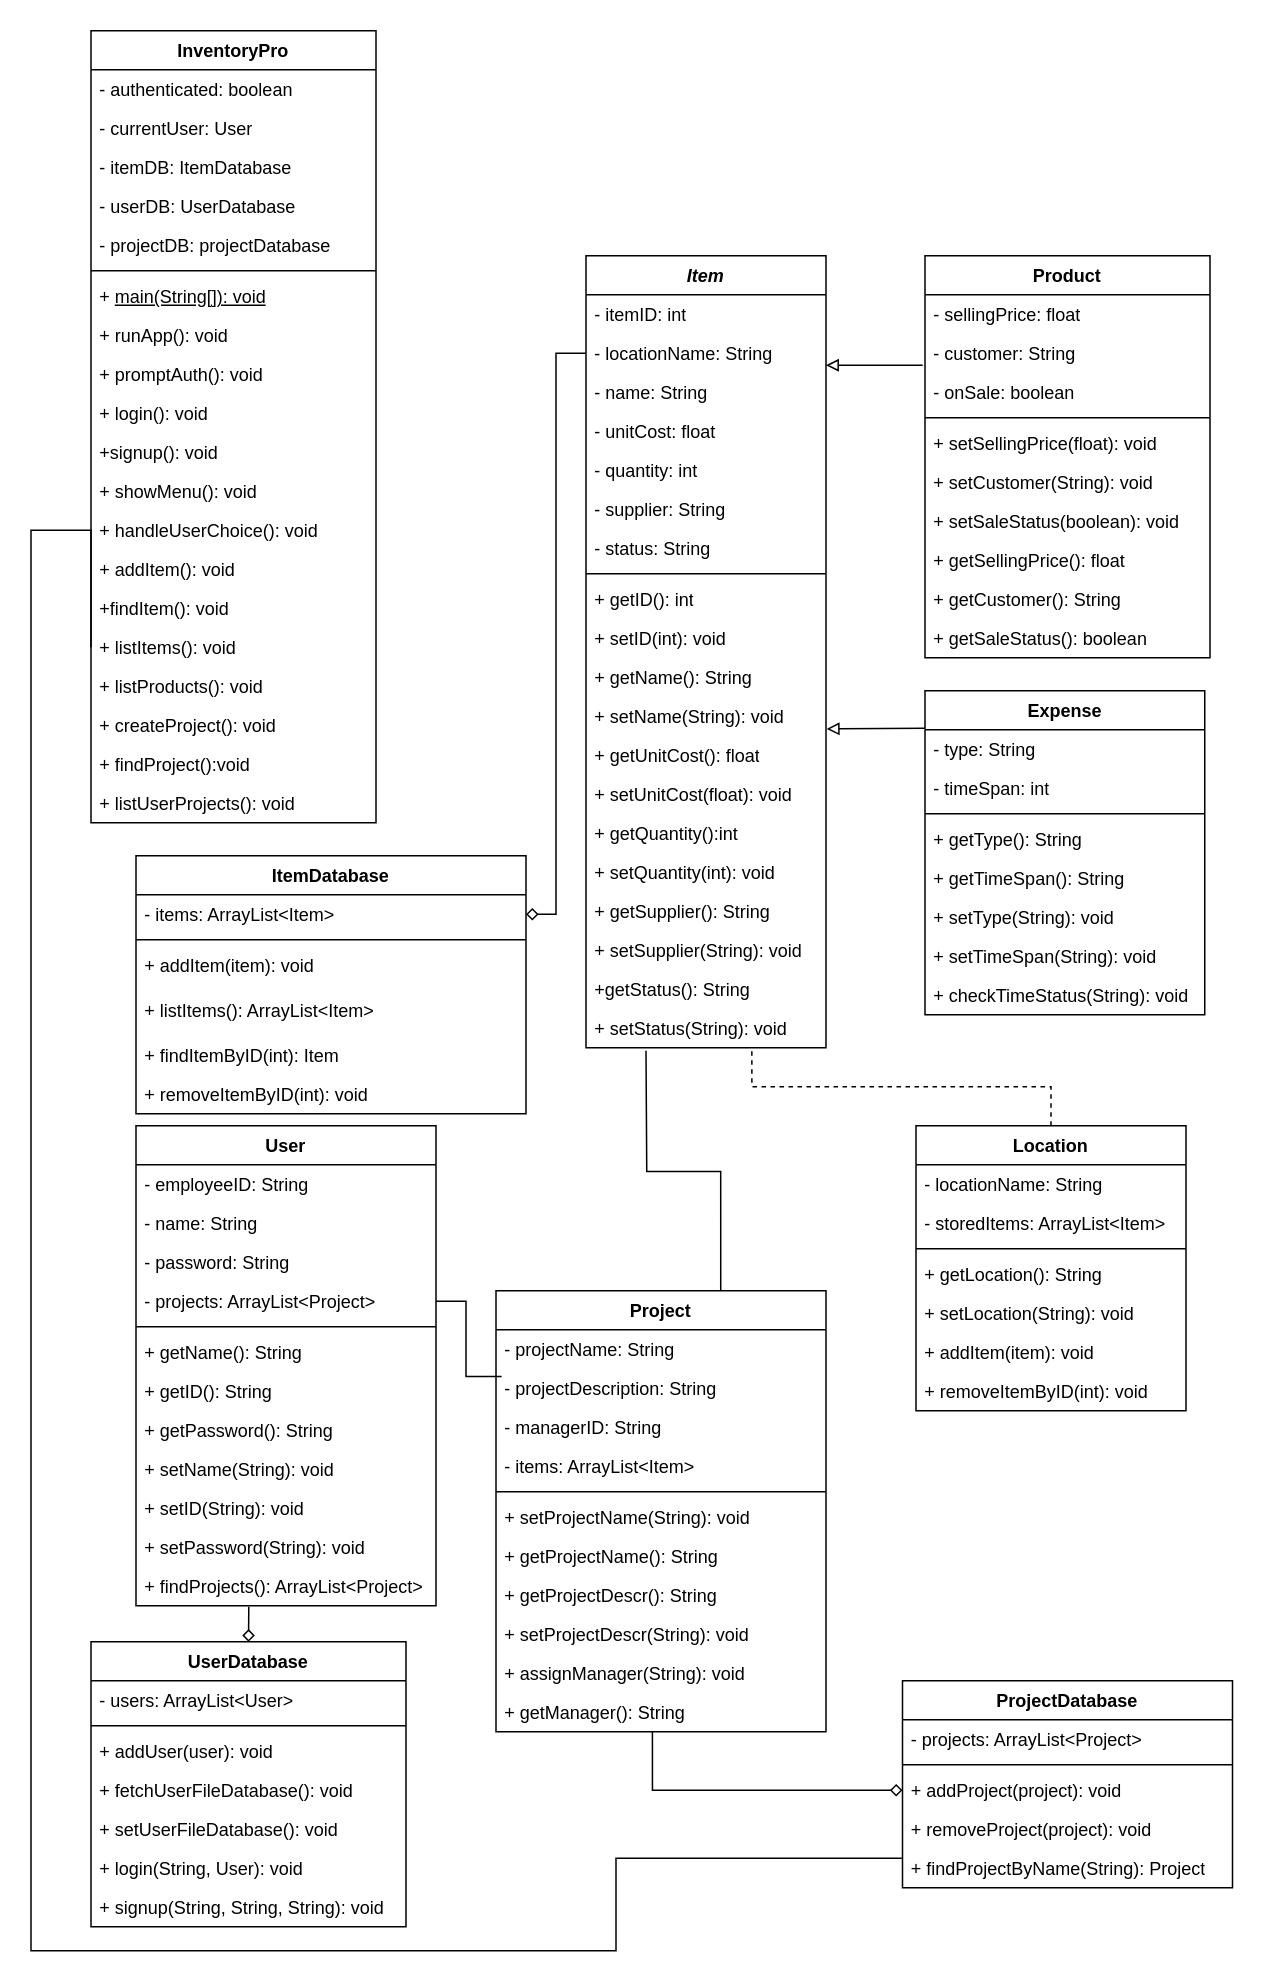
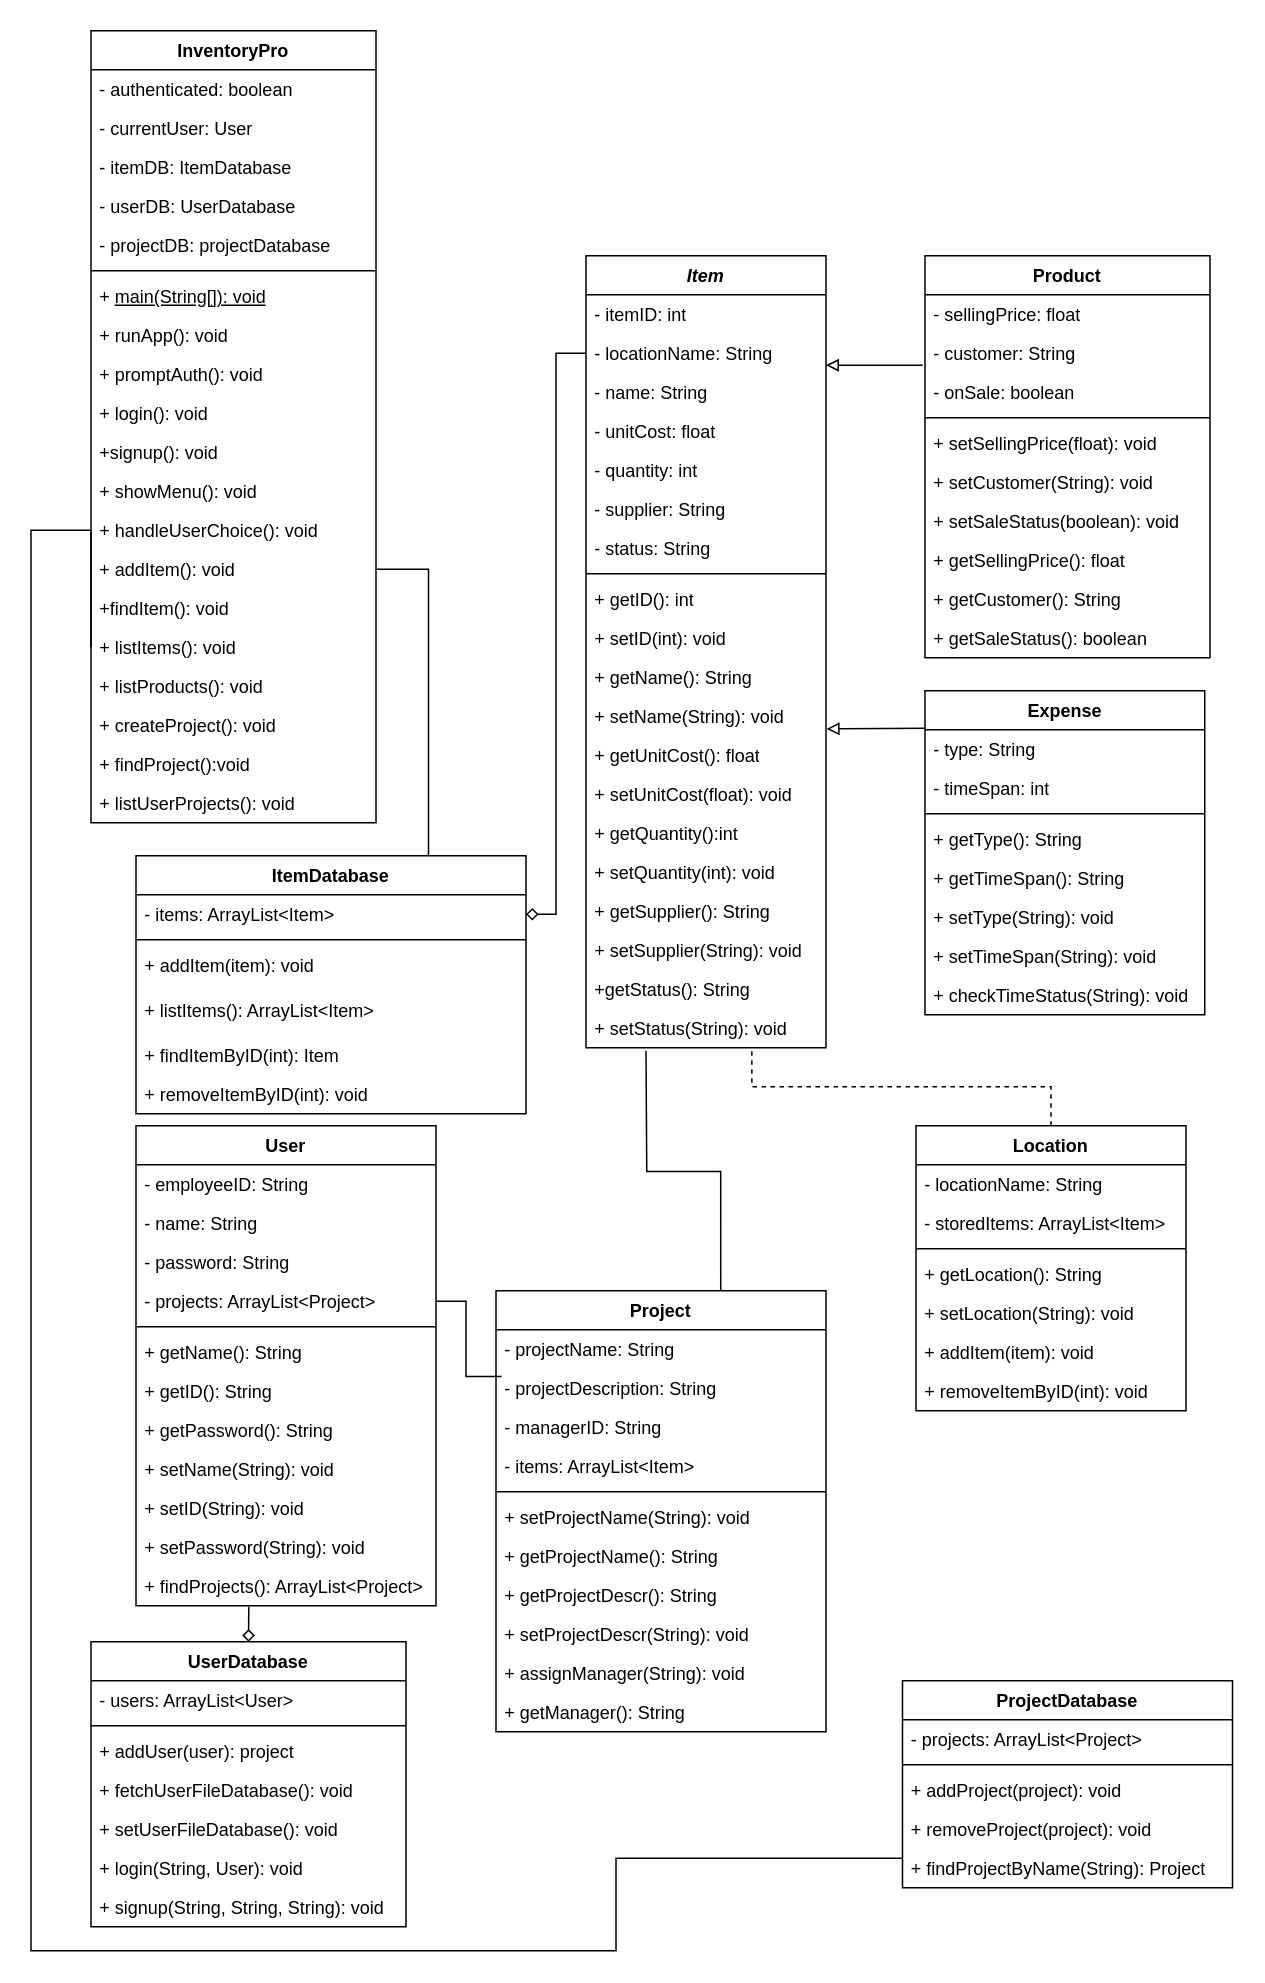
none -> (428, 686)
(196, 1753) -> (214, 1753)
(743, 1790) -> none
